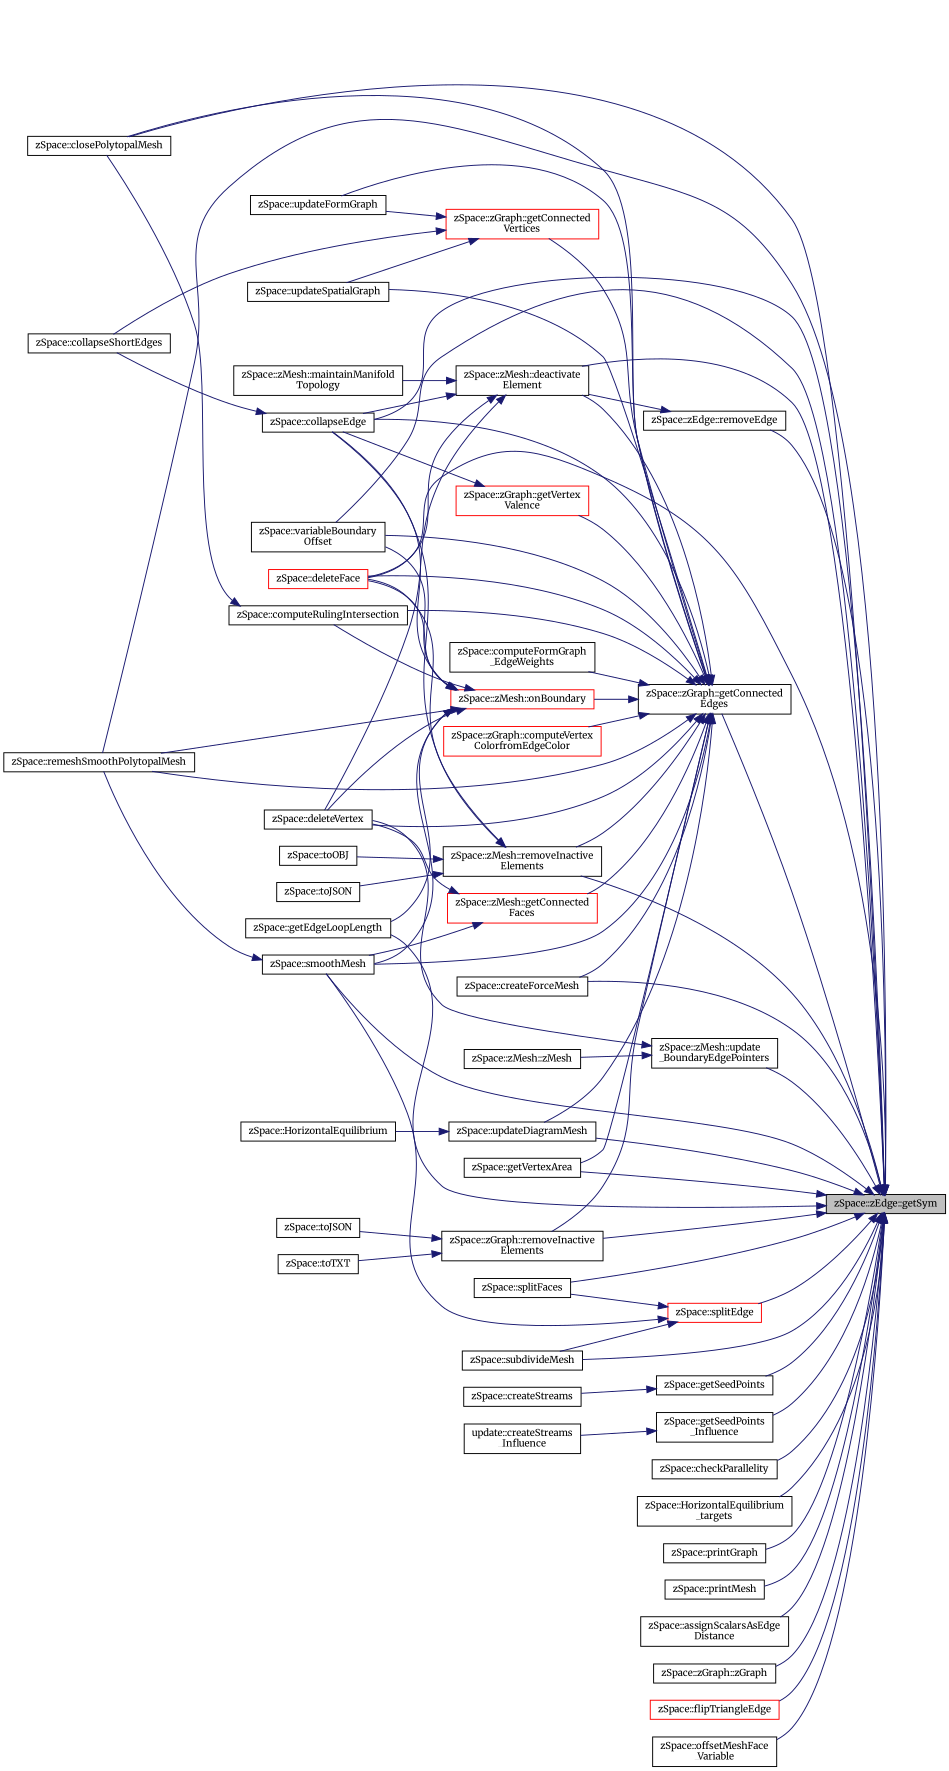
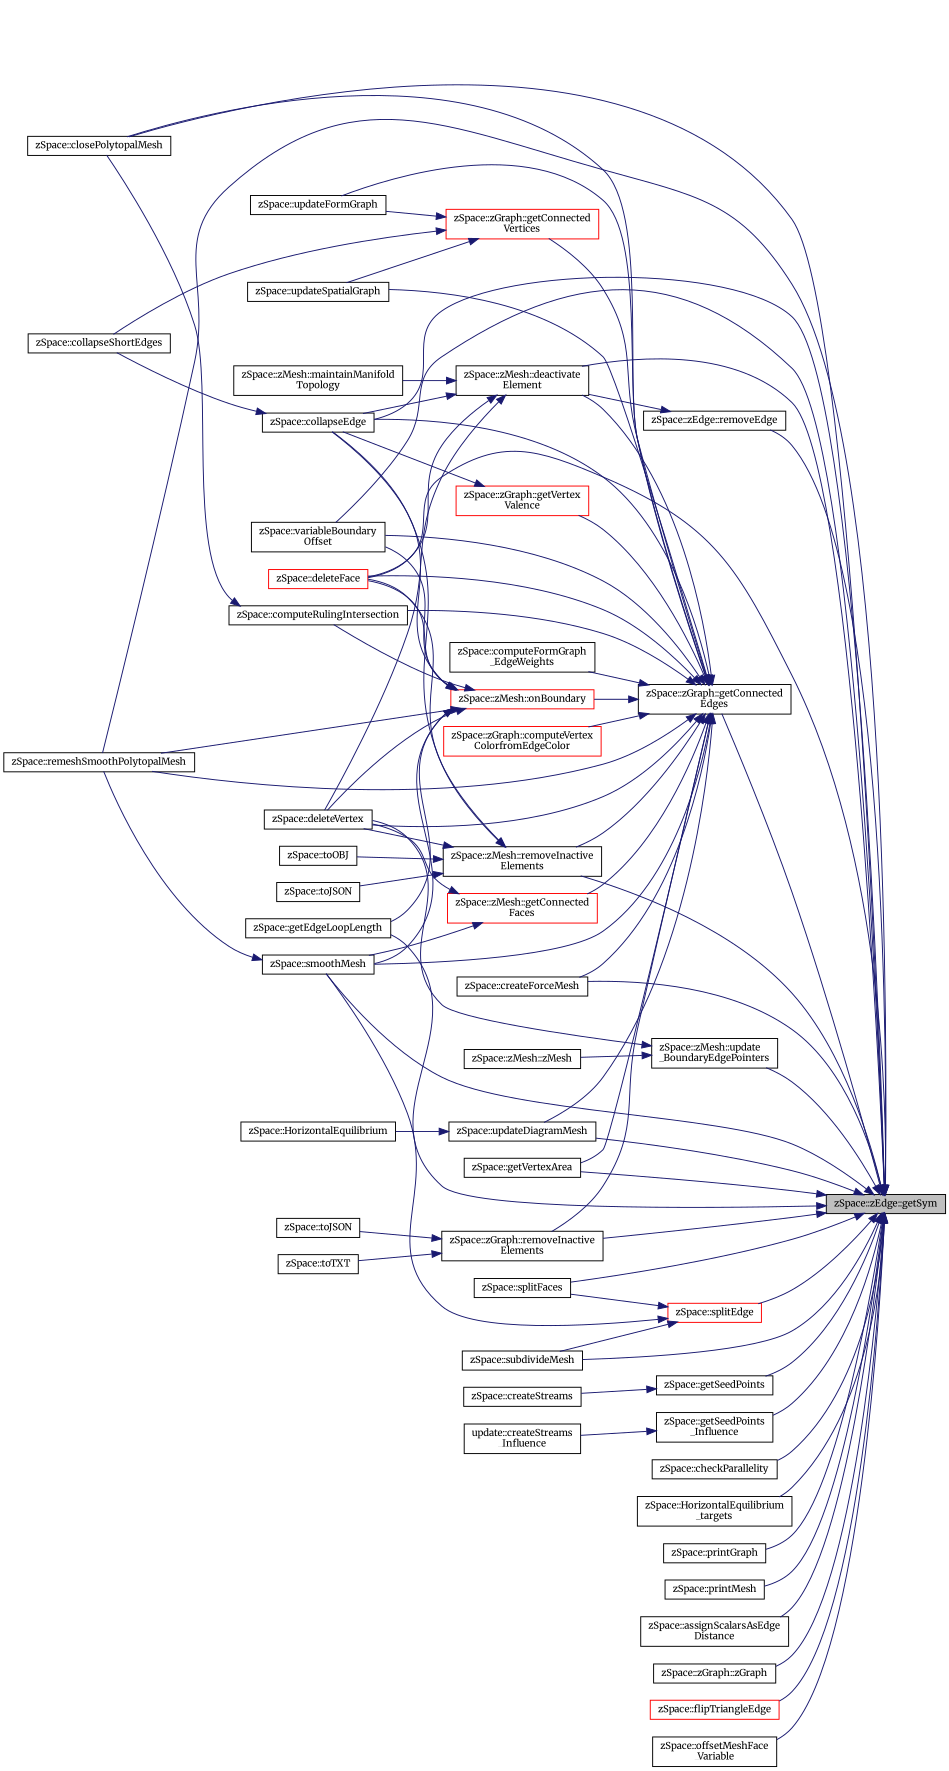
none -> (419, 840)
